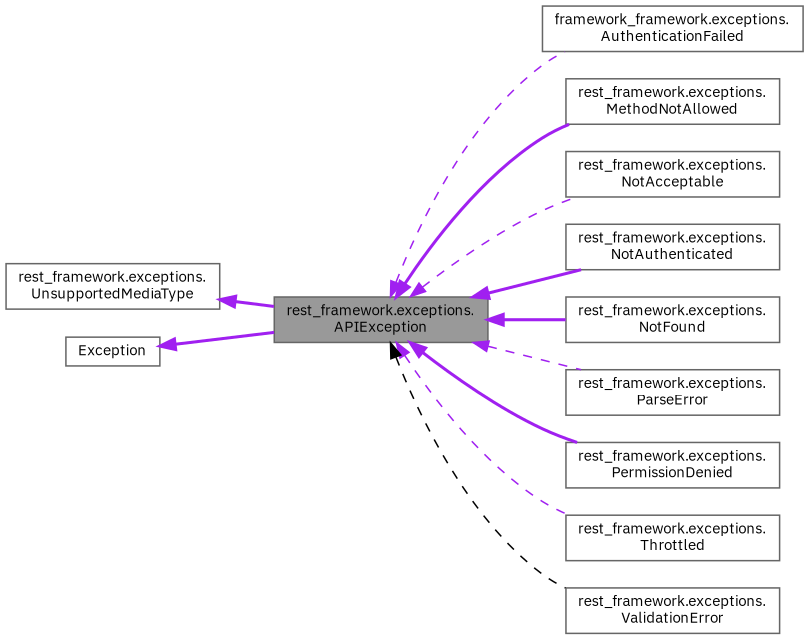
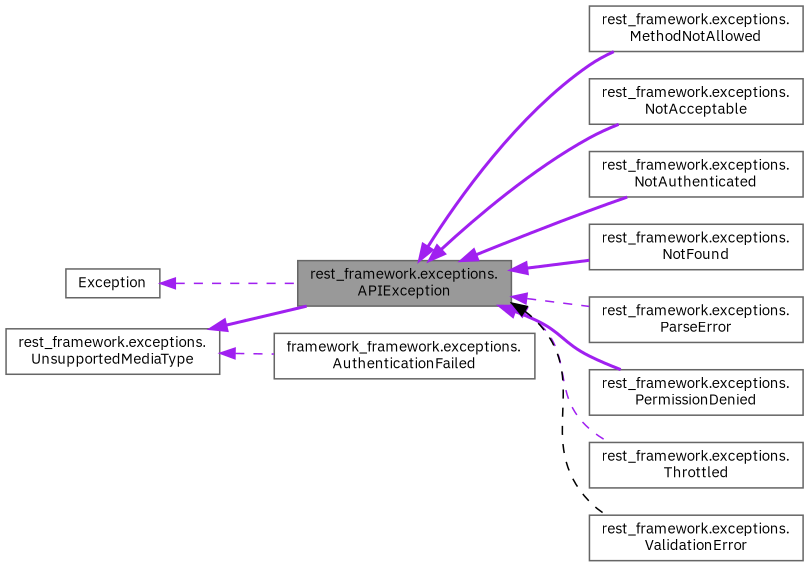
(463, 153) -> (255, 354)
(496, 236) -> (525, 180)
(225, 338) -> (237, 283)
